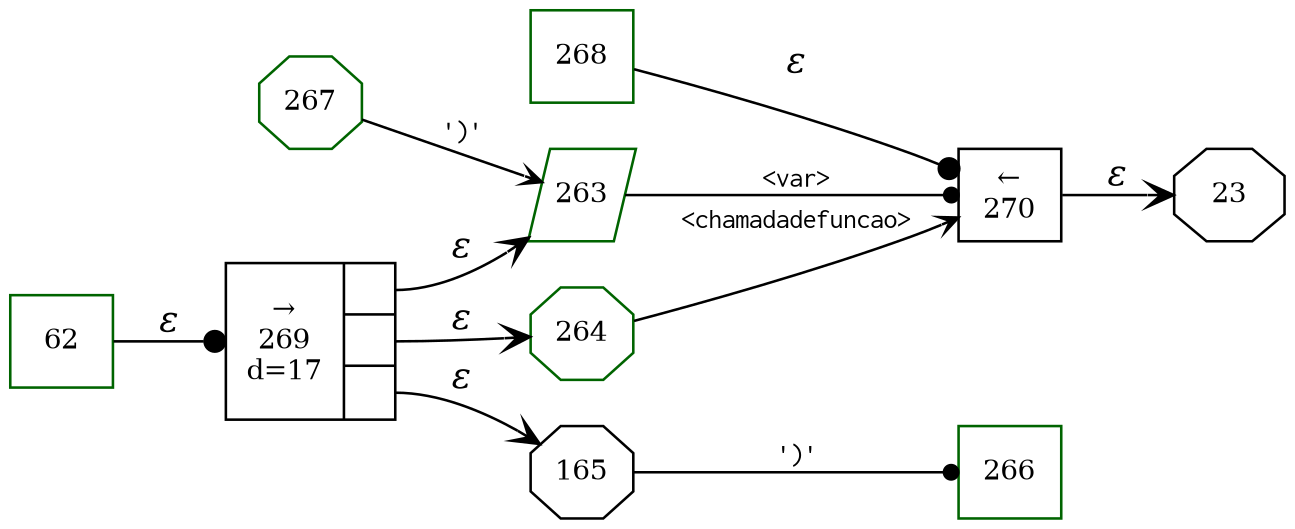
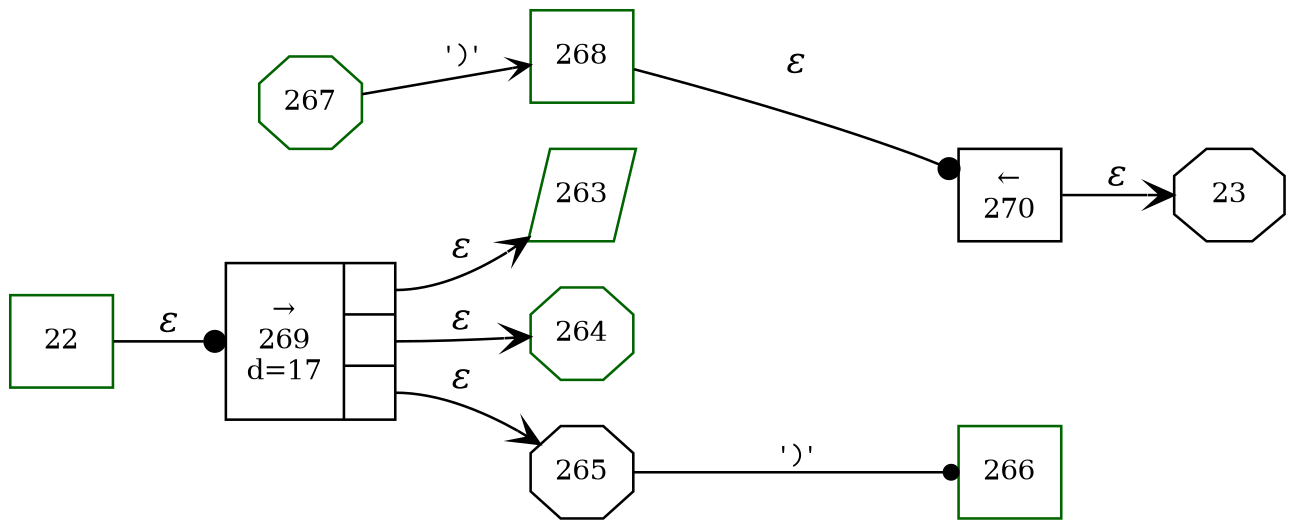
(443, 148) -> (437, 81)
(785, 195) -> none
(789, 277) -> none
(62, 341) -> (62, 341)
(582, 472) -> (582, 472)
